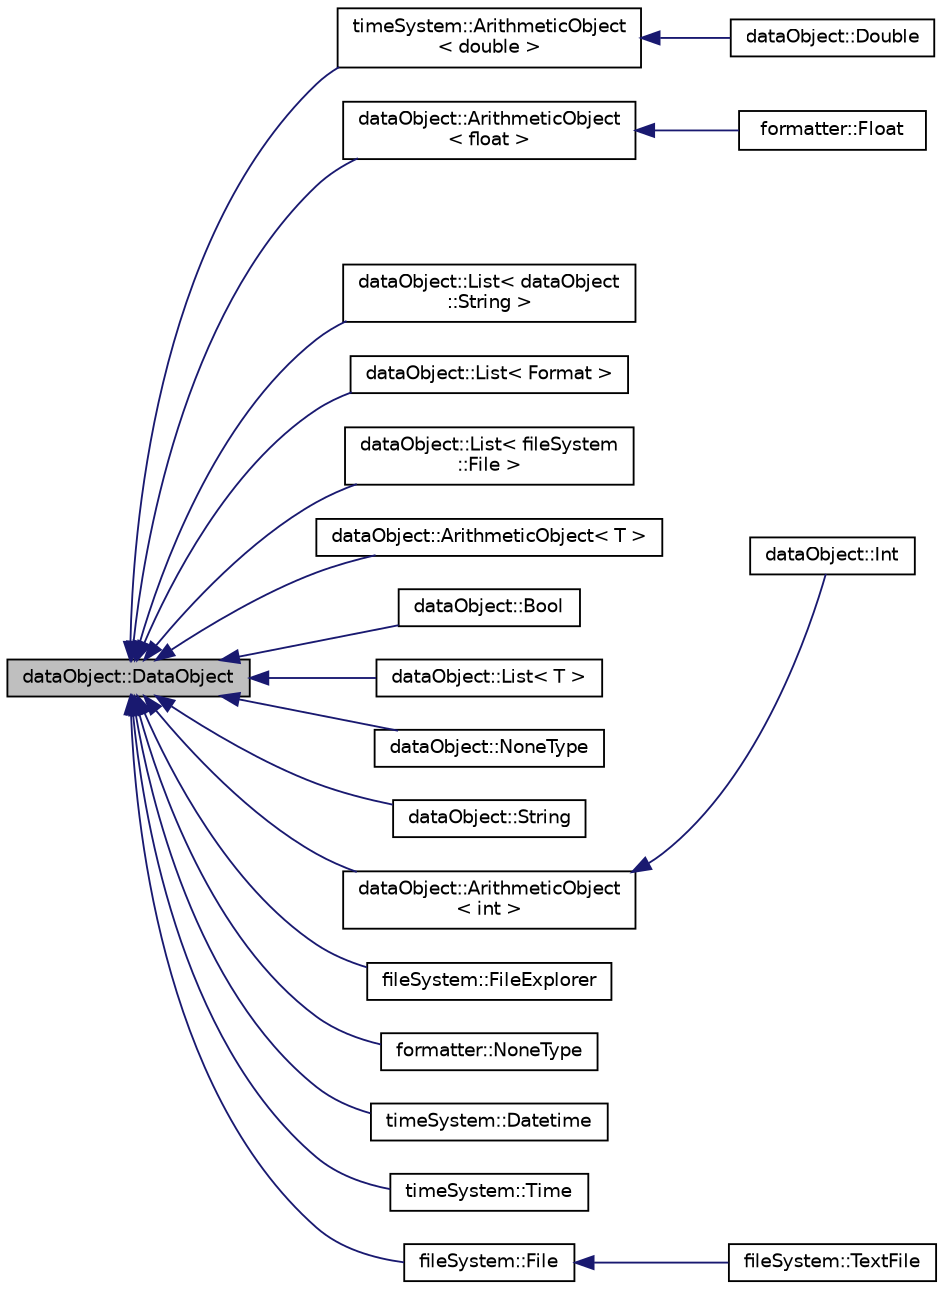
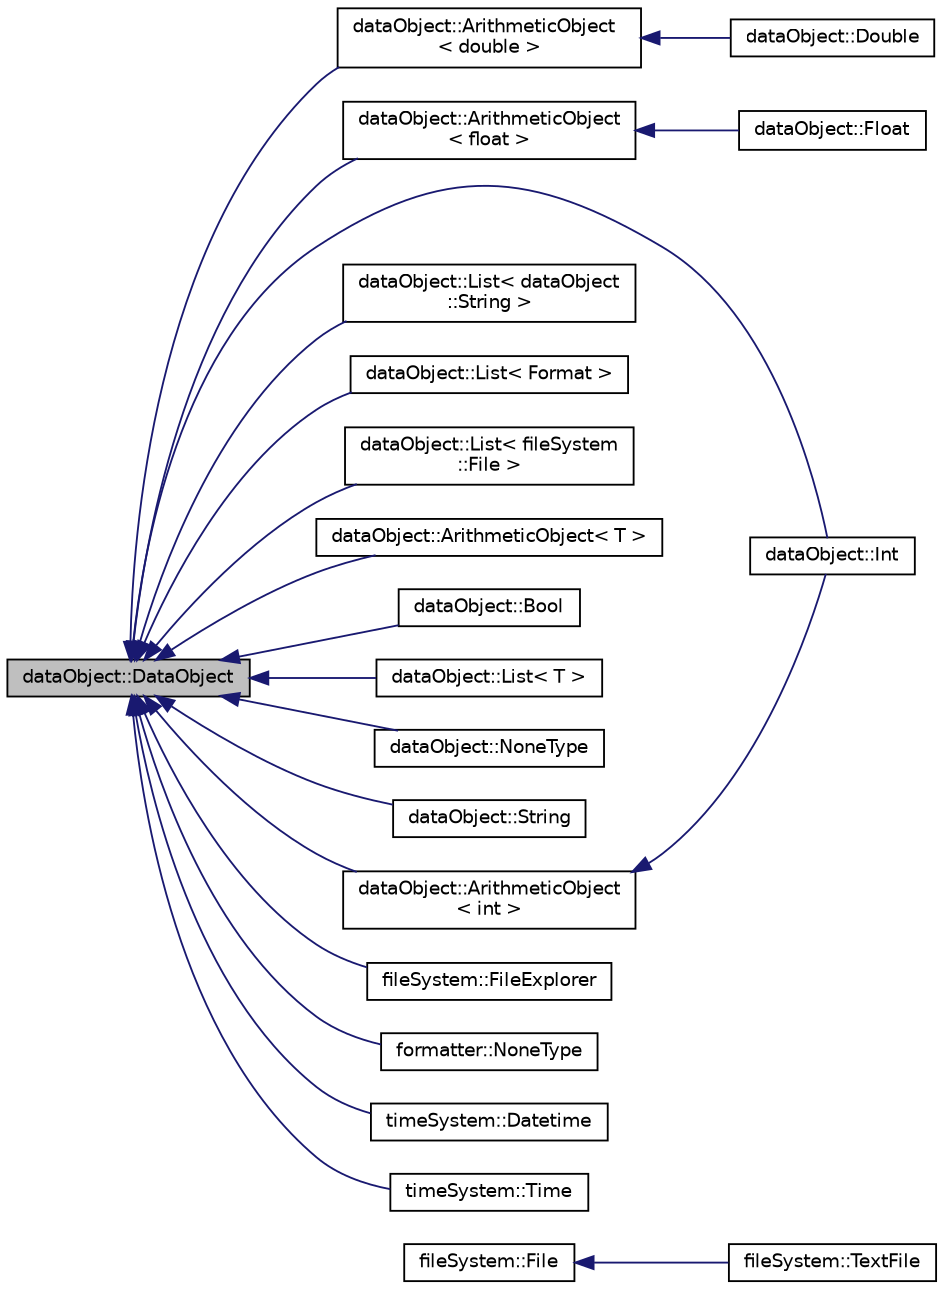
(489, 38) -> (489, 38)
(832, 130) -> (832, 130)
(192, 1035) -> (437, 192)
